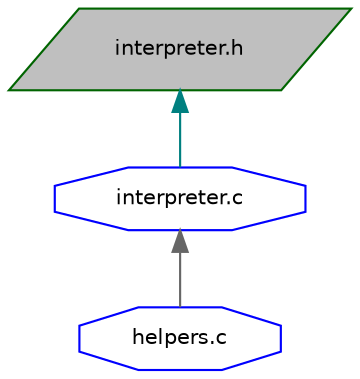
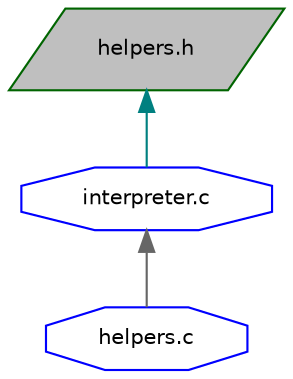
(180, 49) -> (147, 49)
